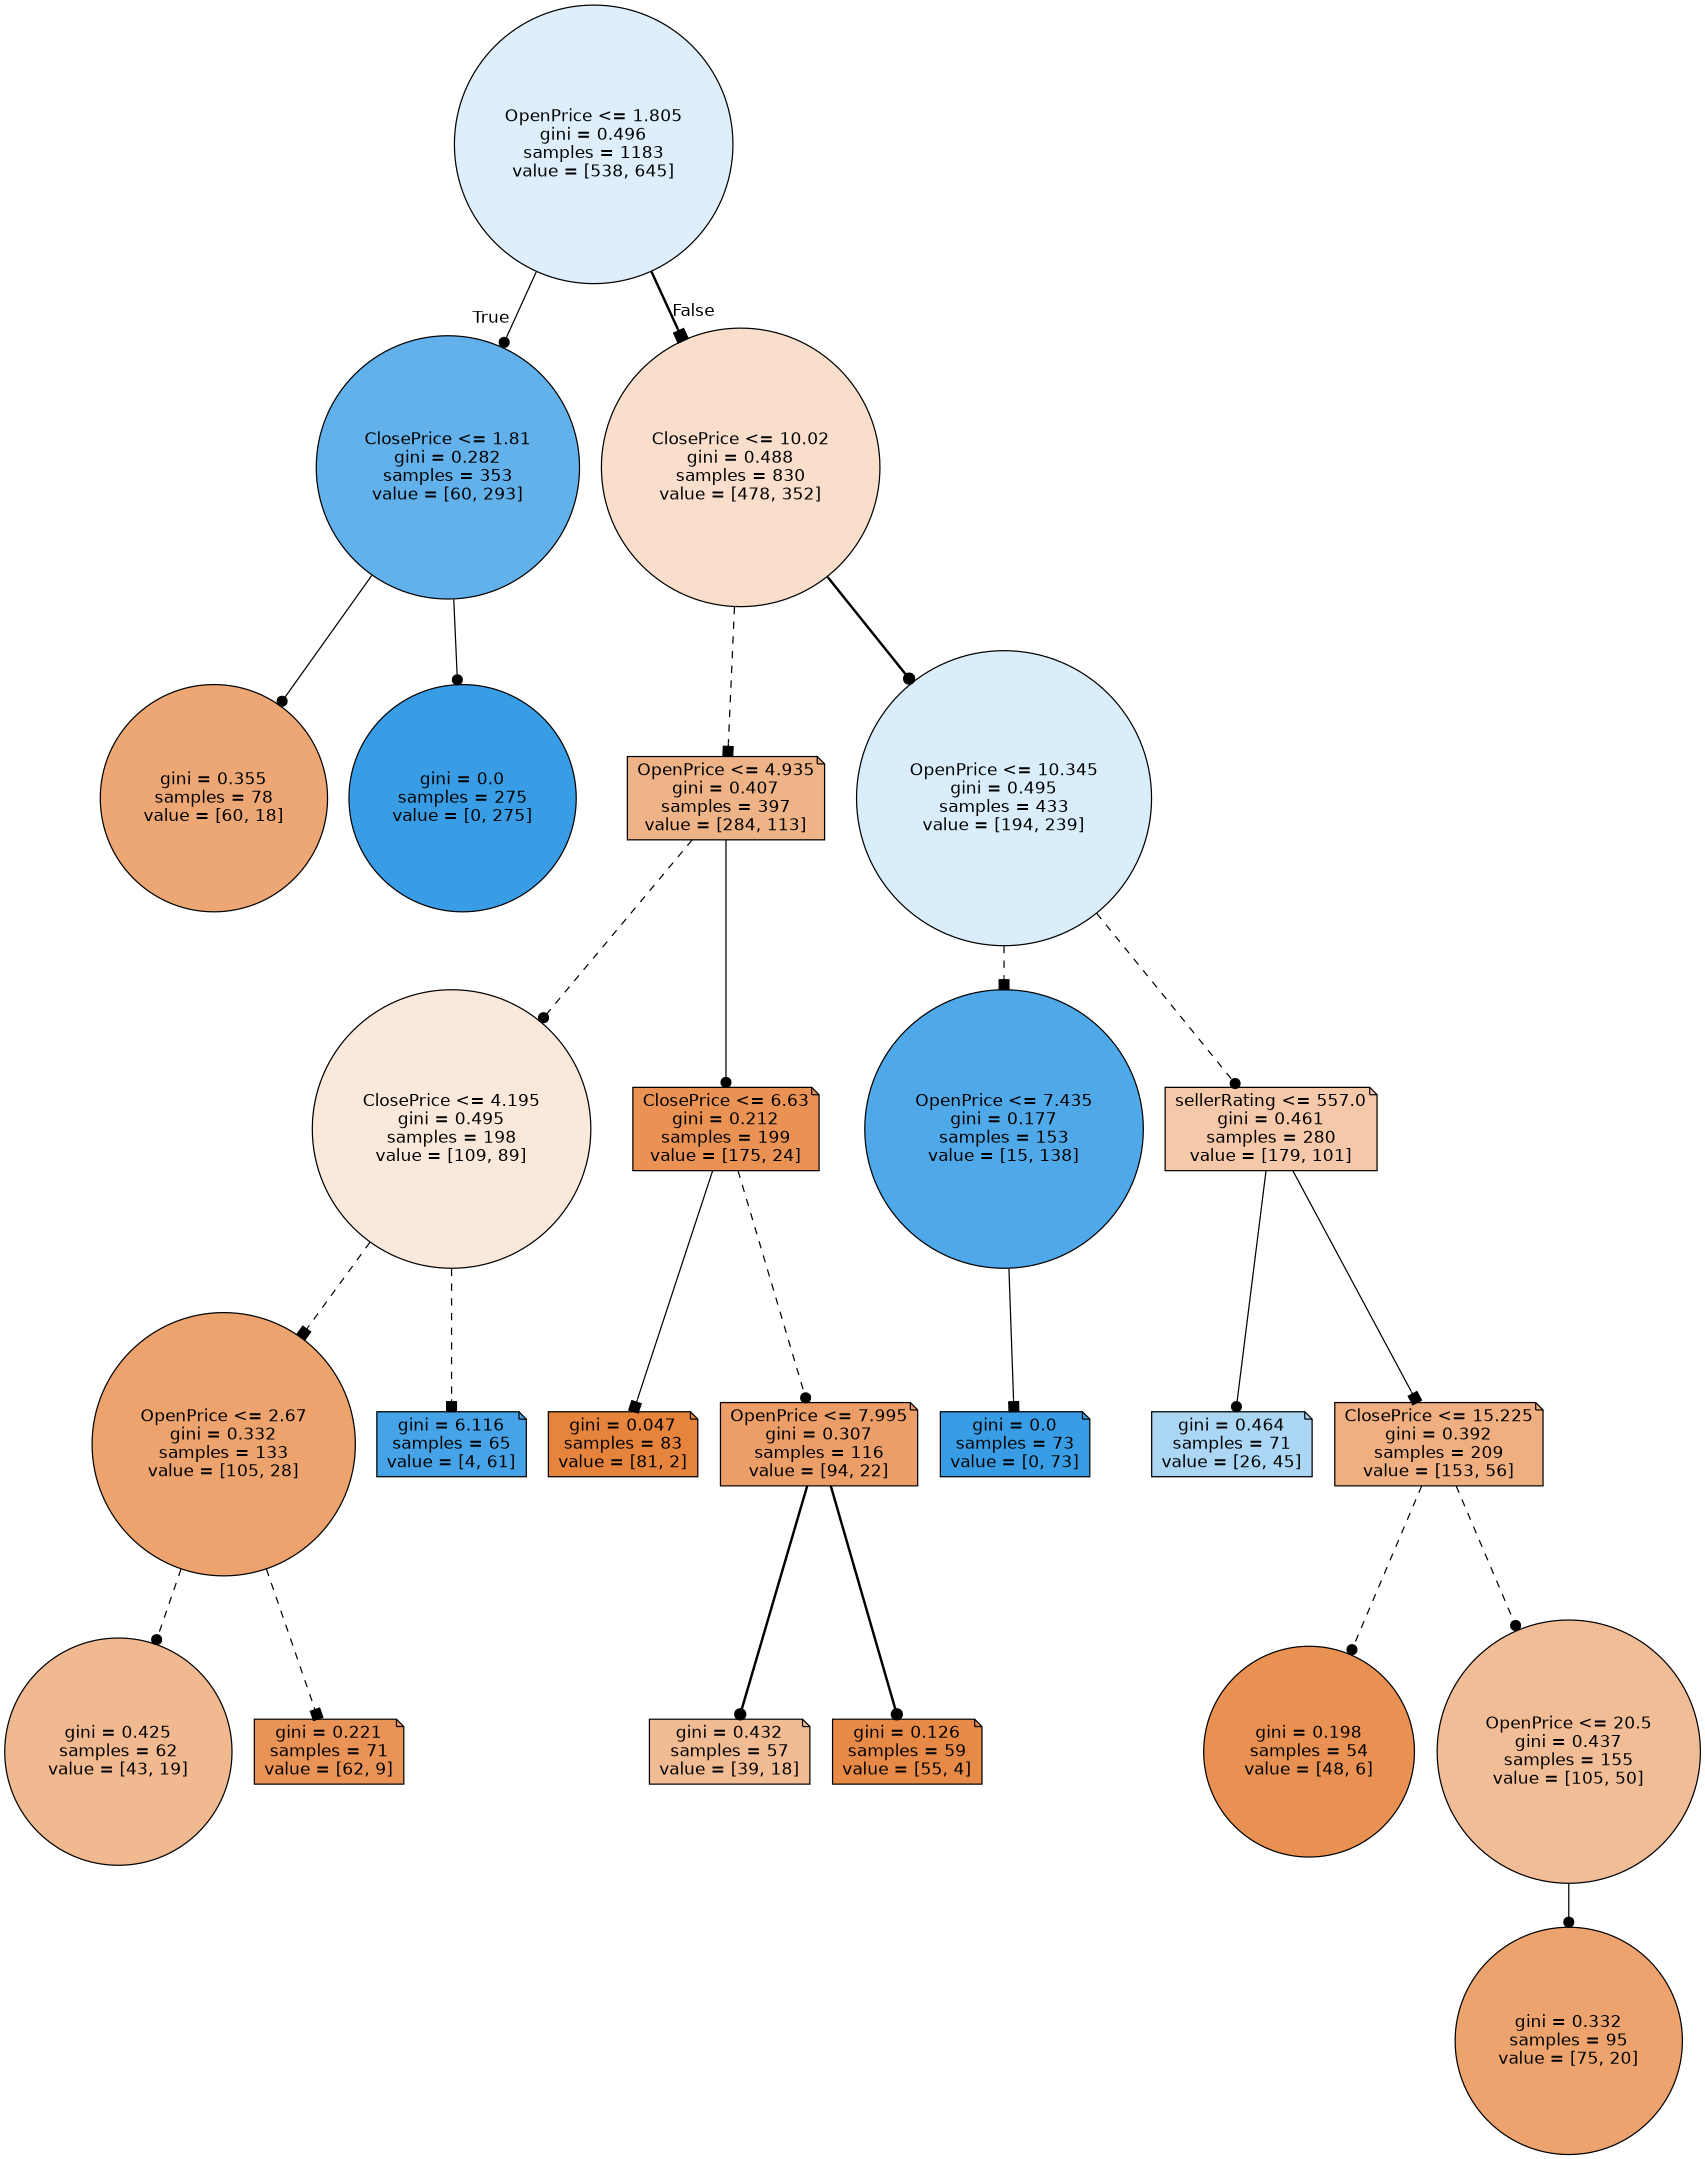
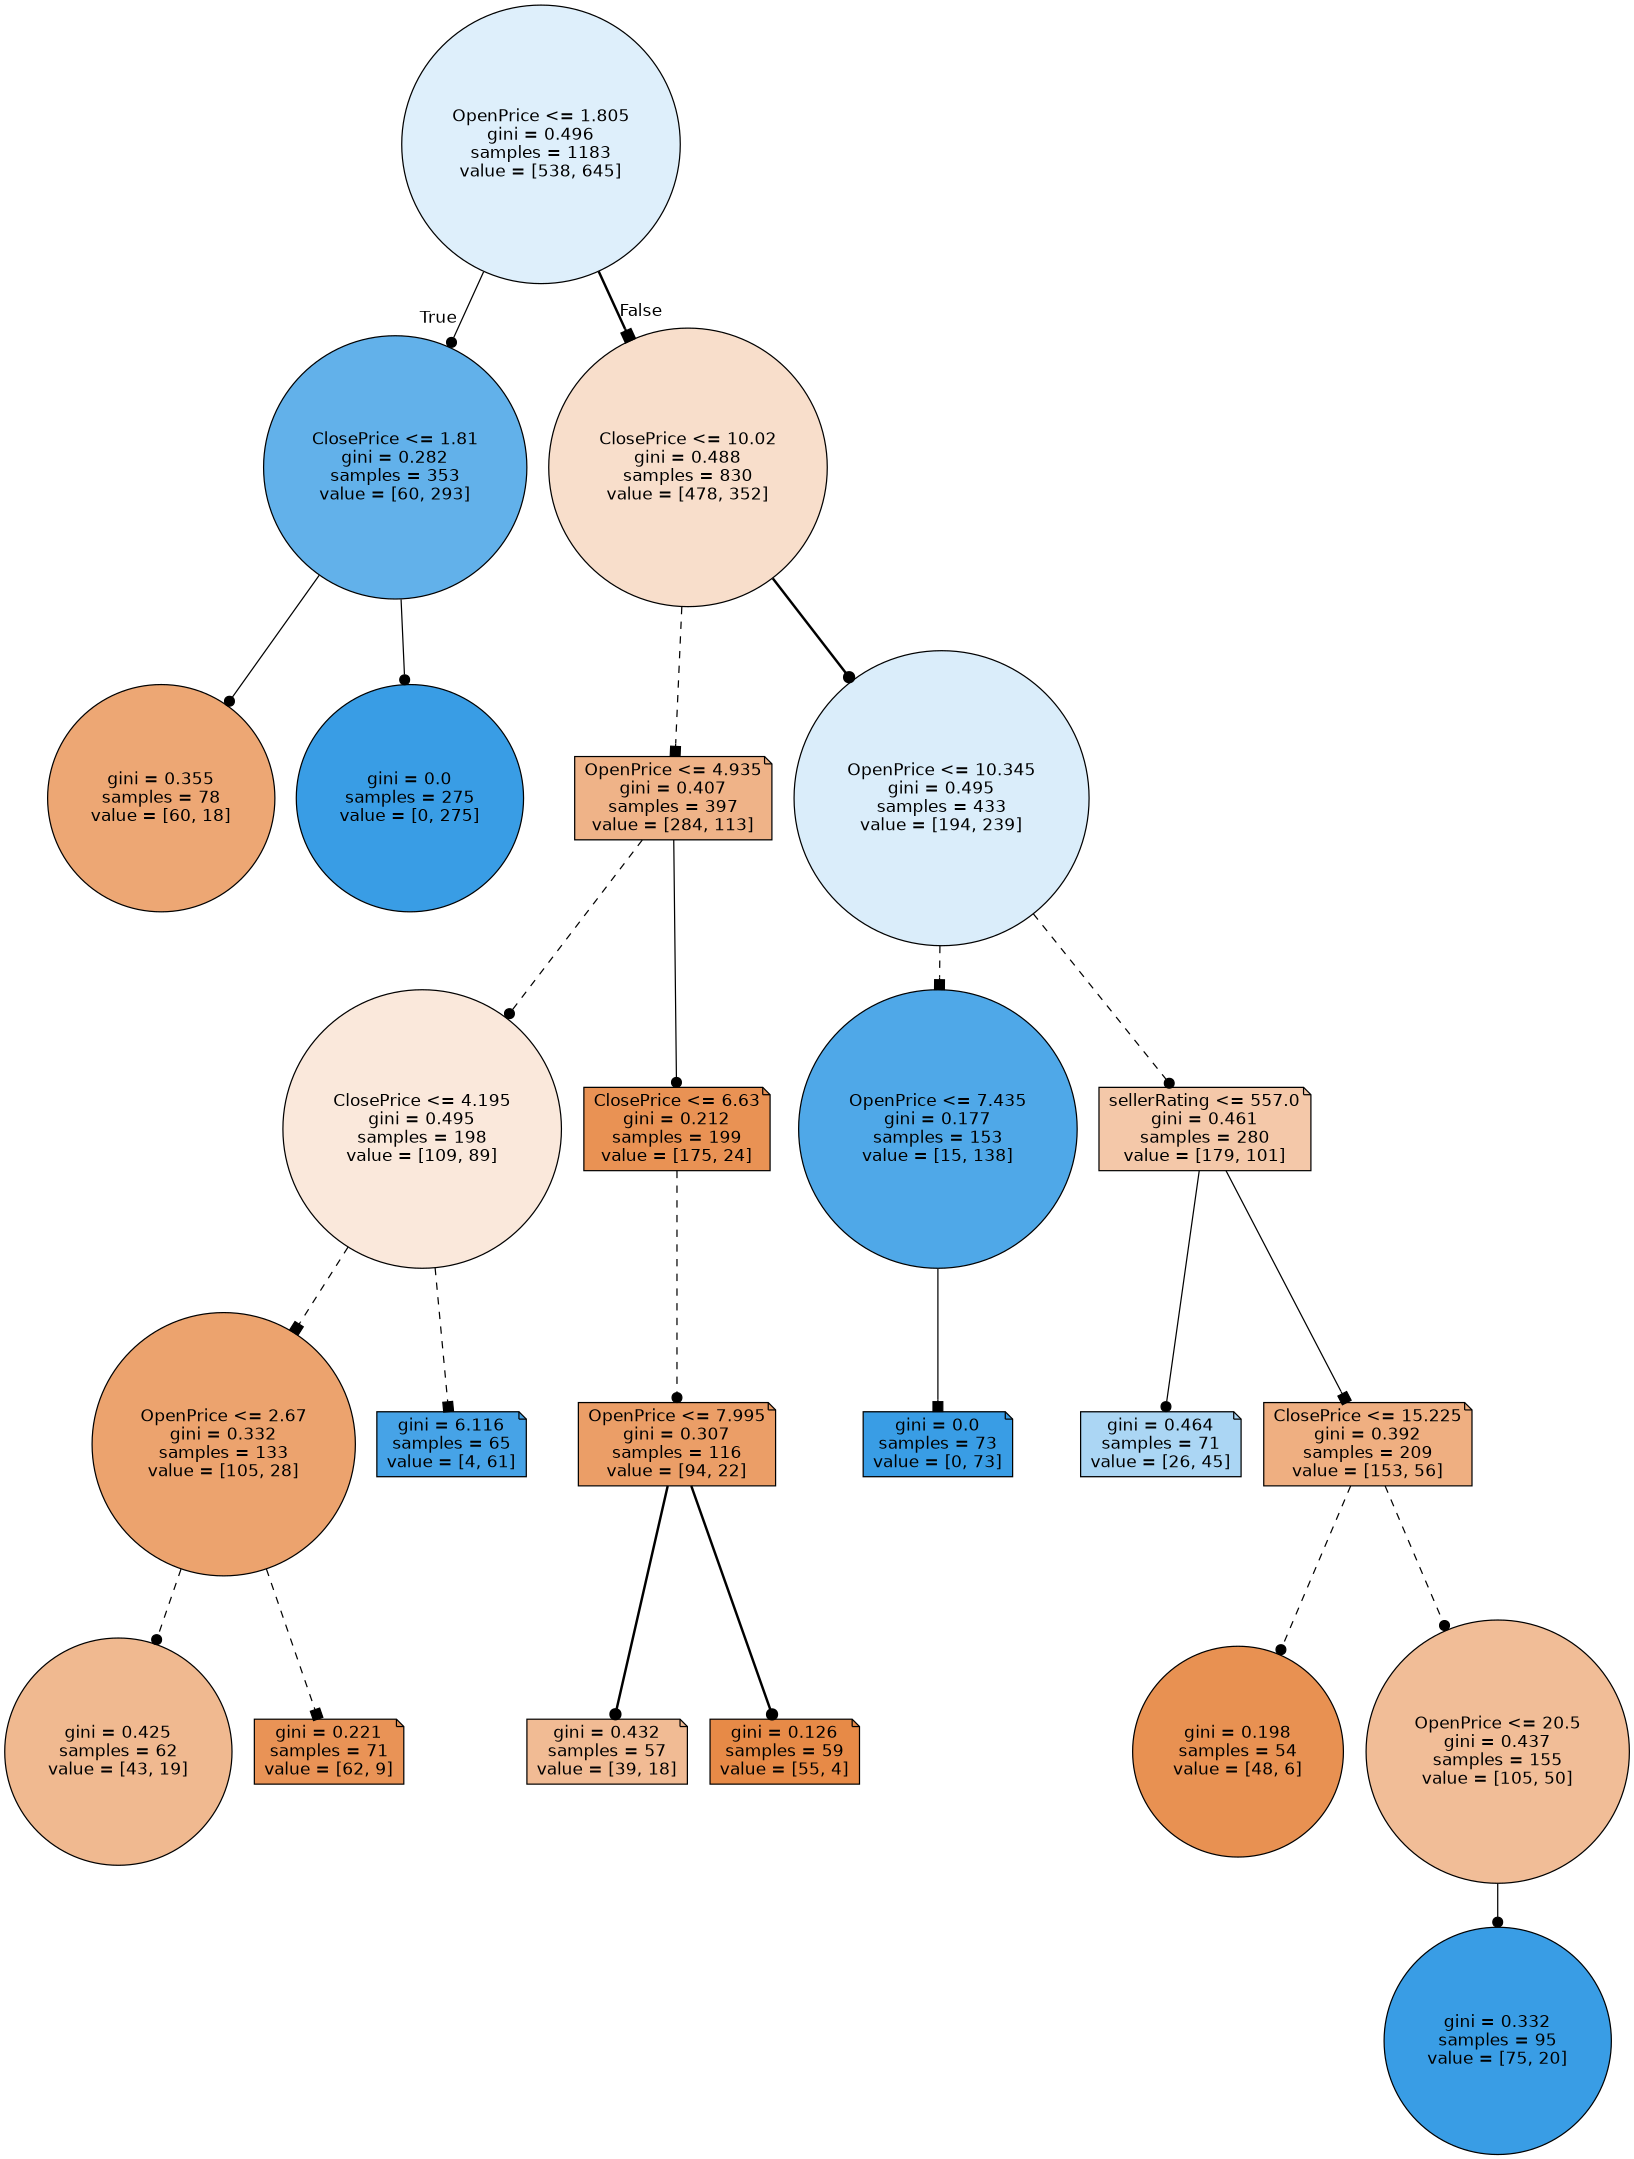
(623, 1444) -> none
(1569, 2041) -> (1498, 2041)
